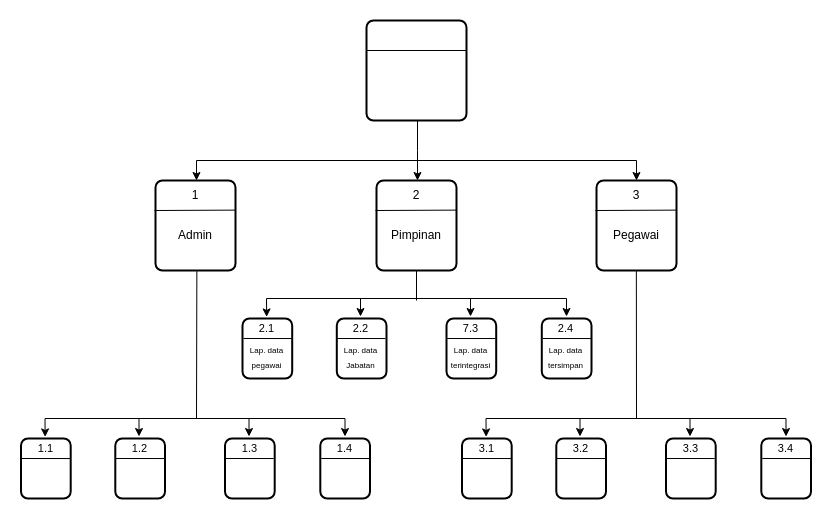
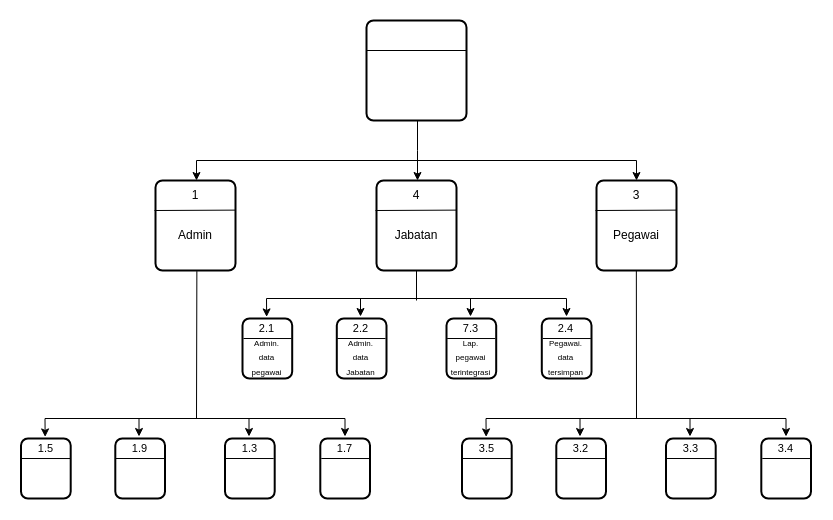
(417, 196) -> (417, 196)
(417, 236) -> (417, 236)
(267, 357) -> (267, 357)
(361, 357) -> (361, 357)
(471, 357) -> (471, 357)
(566, 357) -> (566, 357)
(46, 449) -> (46, 449)
(140, 449) -> (140, 449)
(345, 449) -> (345, 449)
(487, 449) -> (487, 449)
